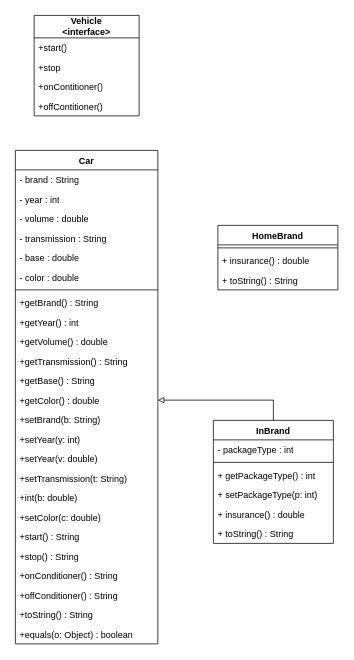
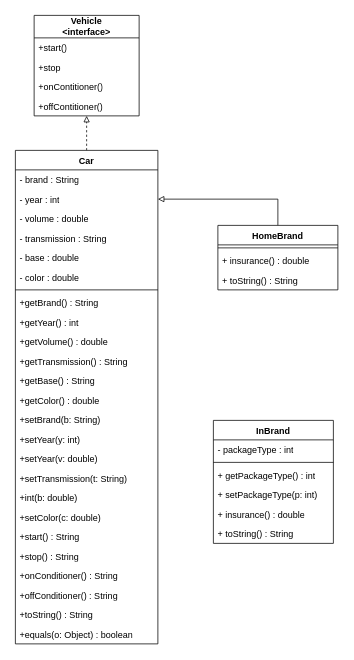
none -> (87, 136)
none -> (235, 199)
(229, 400) -> none
